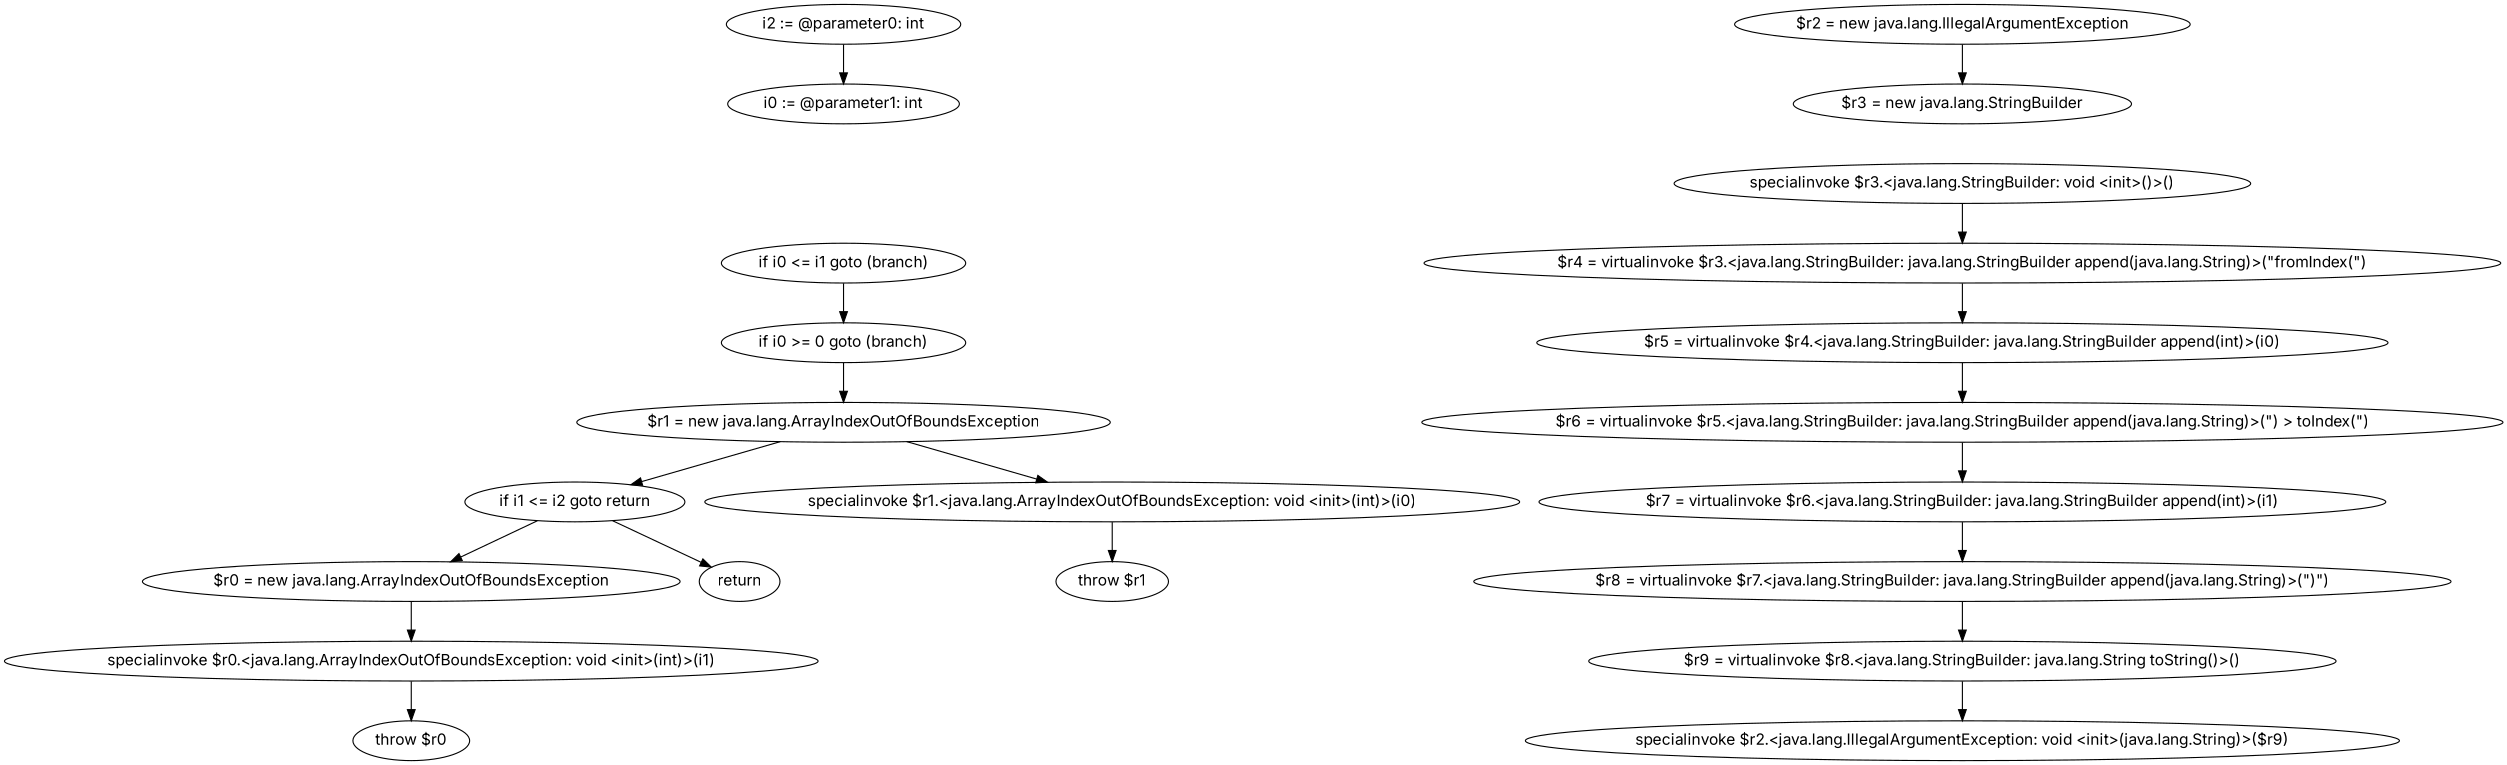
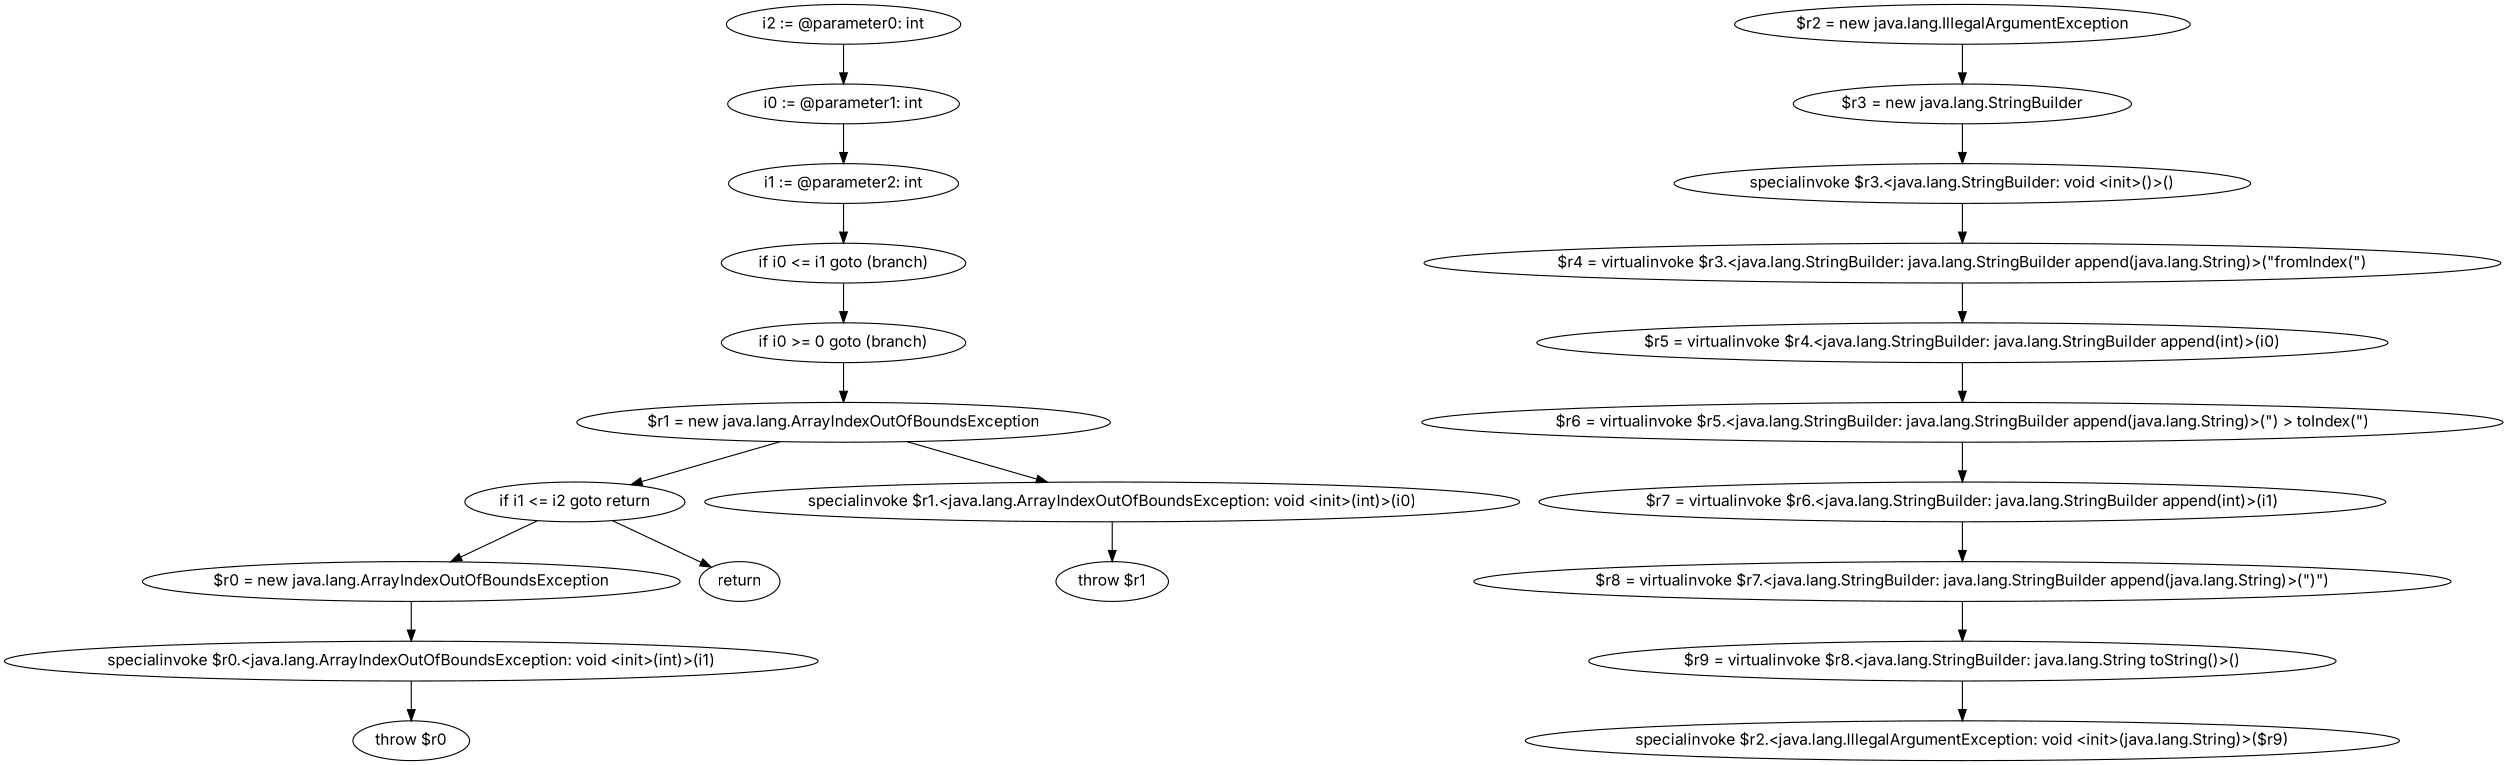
none -> (1962, 138)
none -> (844, 184)
